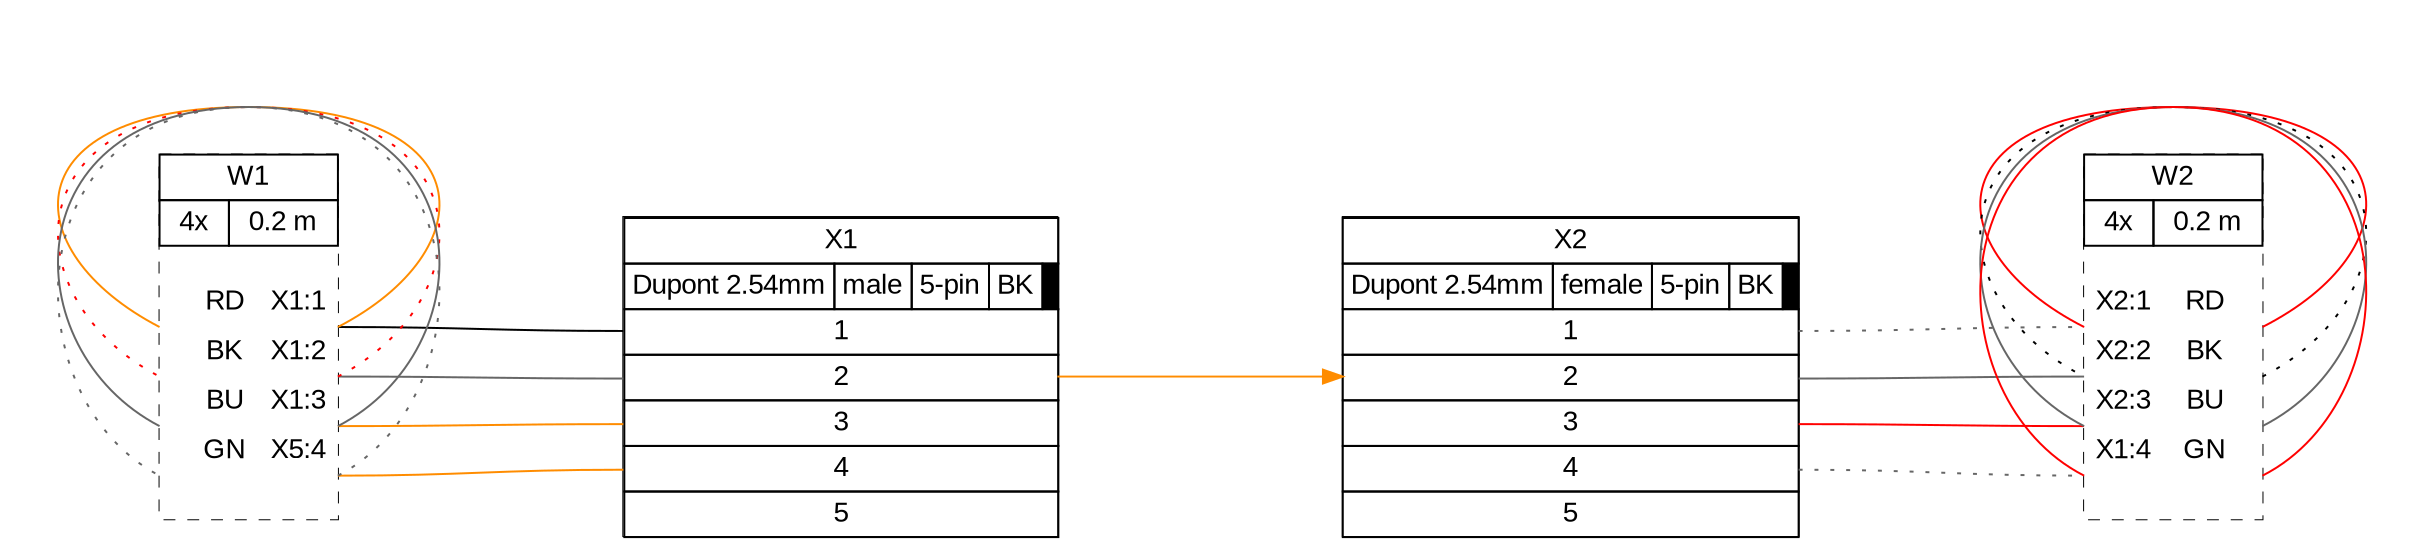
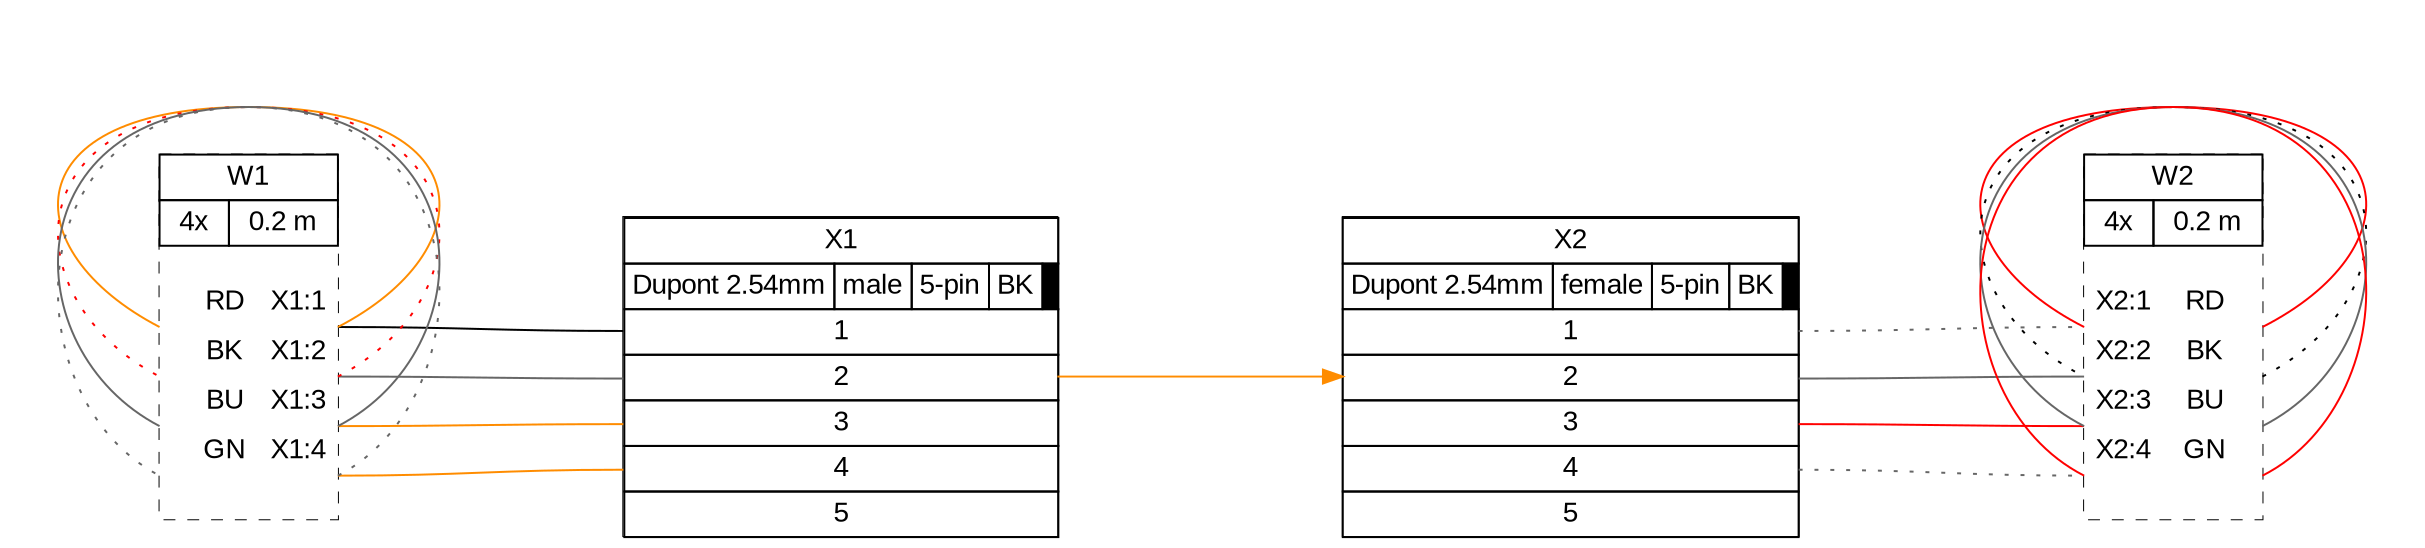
(302, 450) -> (302, 450)
(2120, 450) -> (2120, 450)
